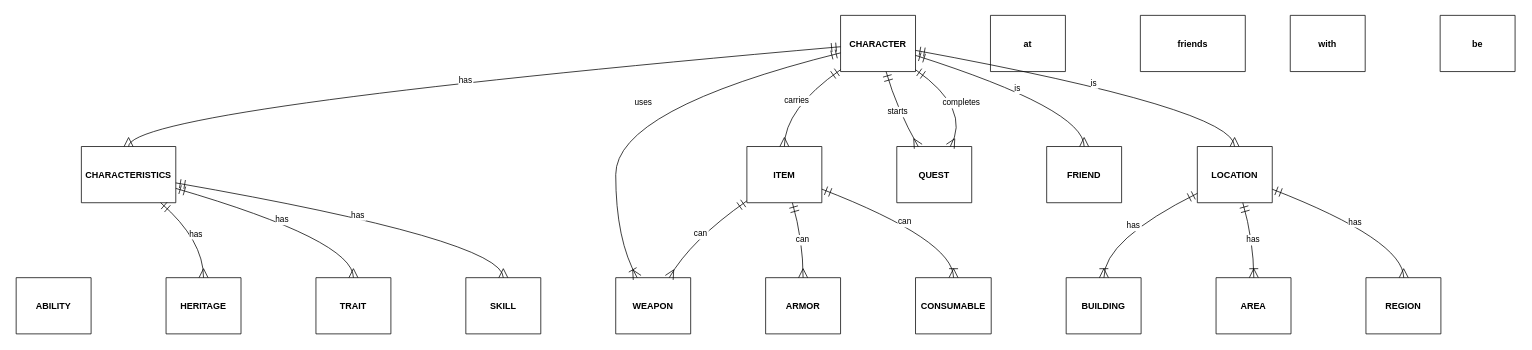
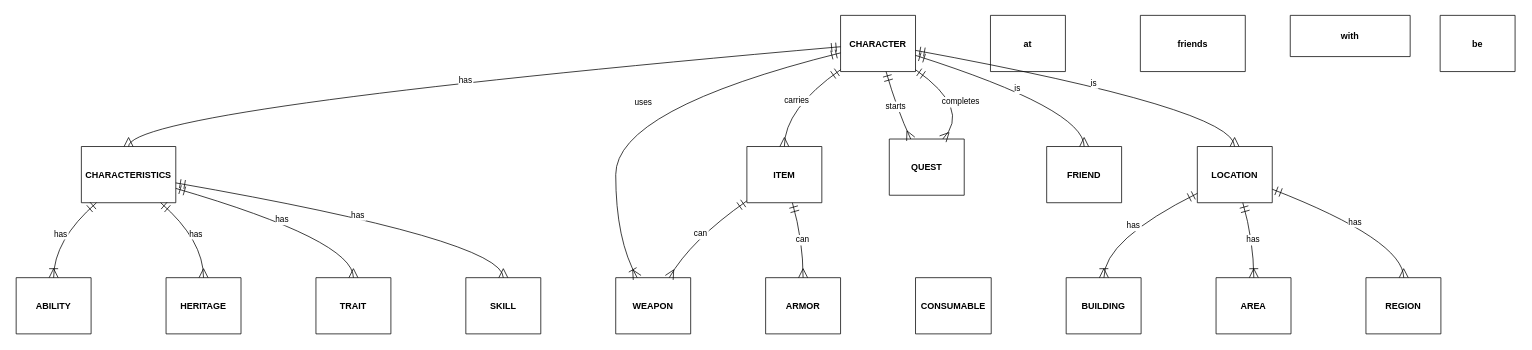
(1328, 44) -> (1350, 36)
(934, 175) -> (927, 167)
(895, 222) -> none
none -> (67, 236)
